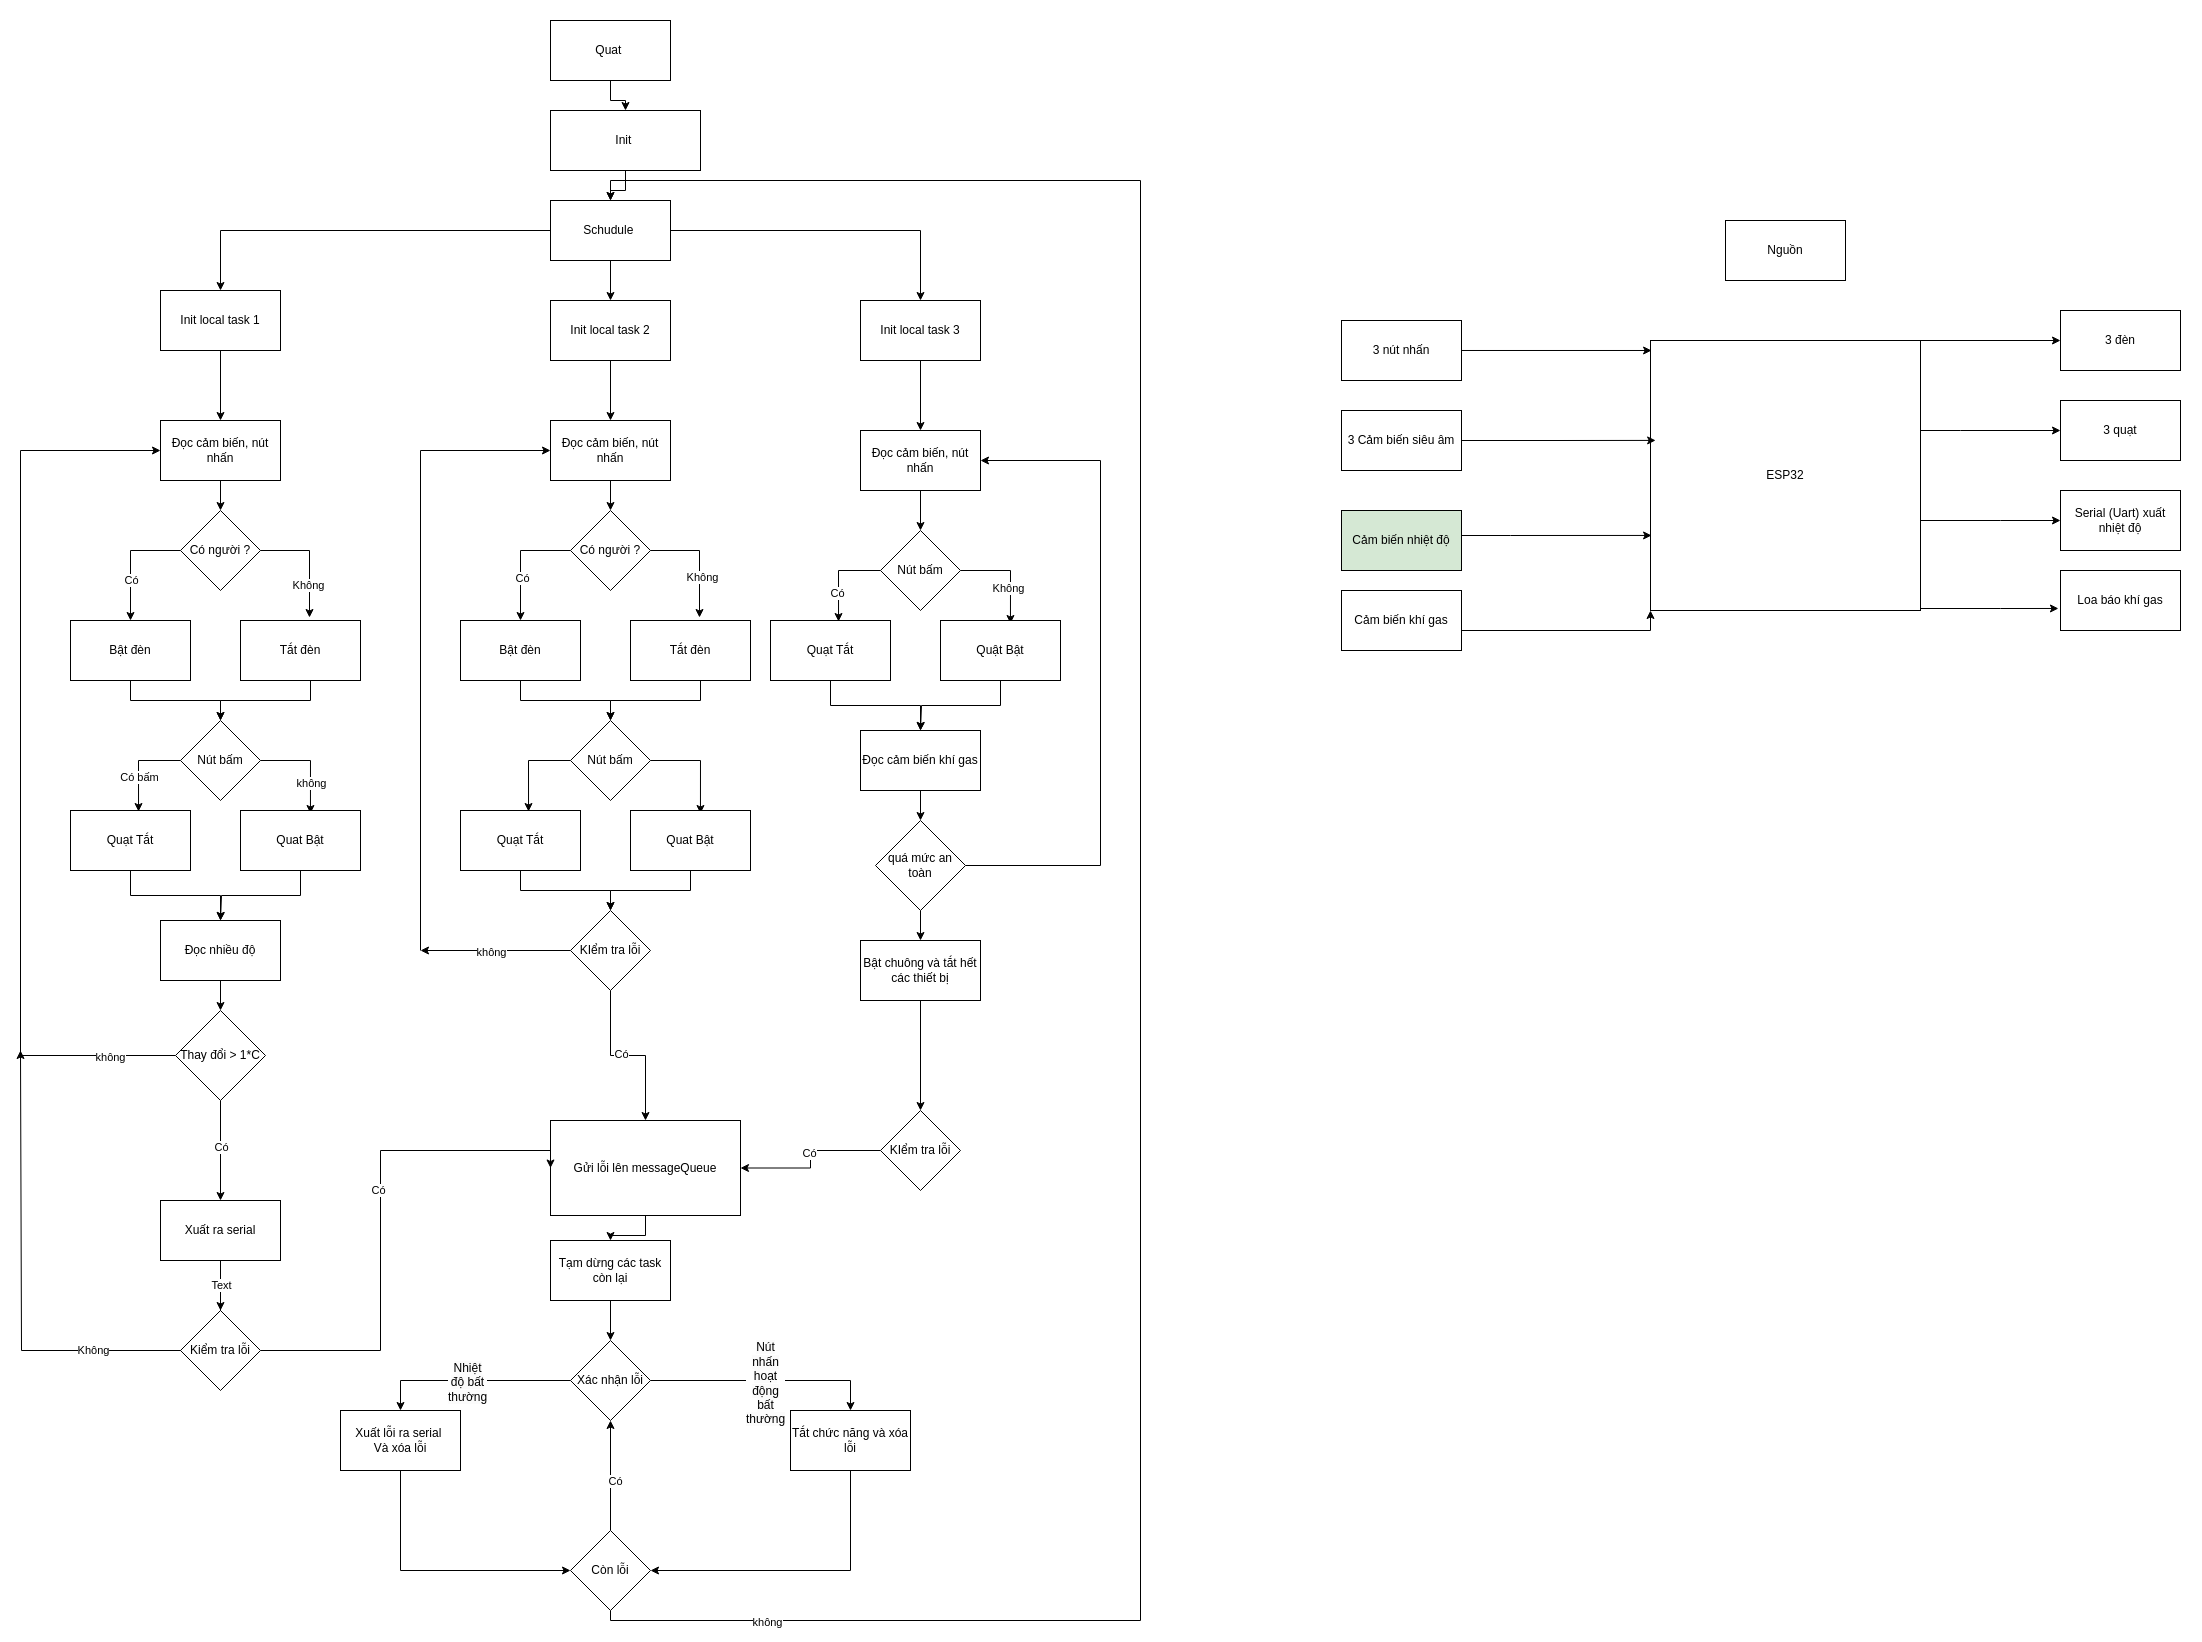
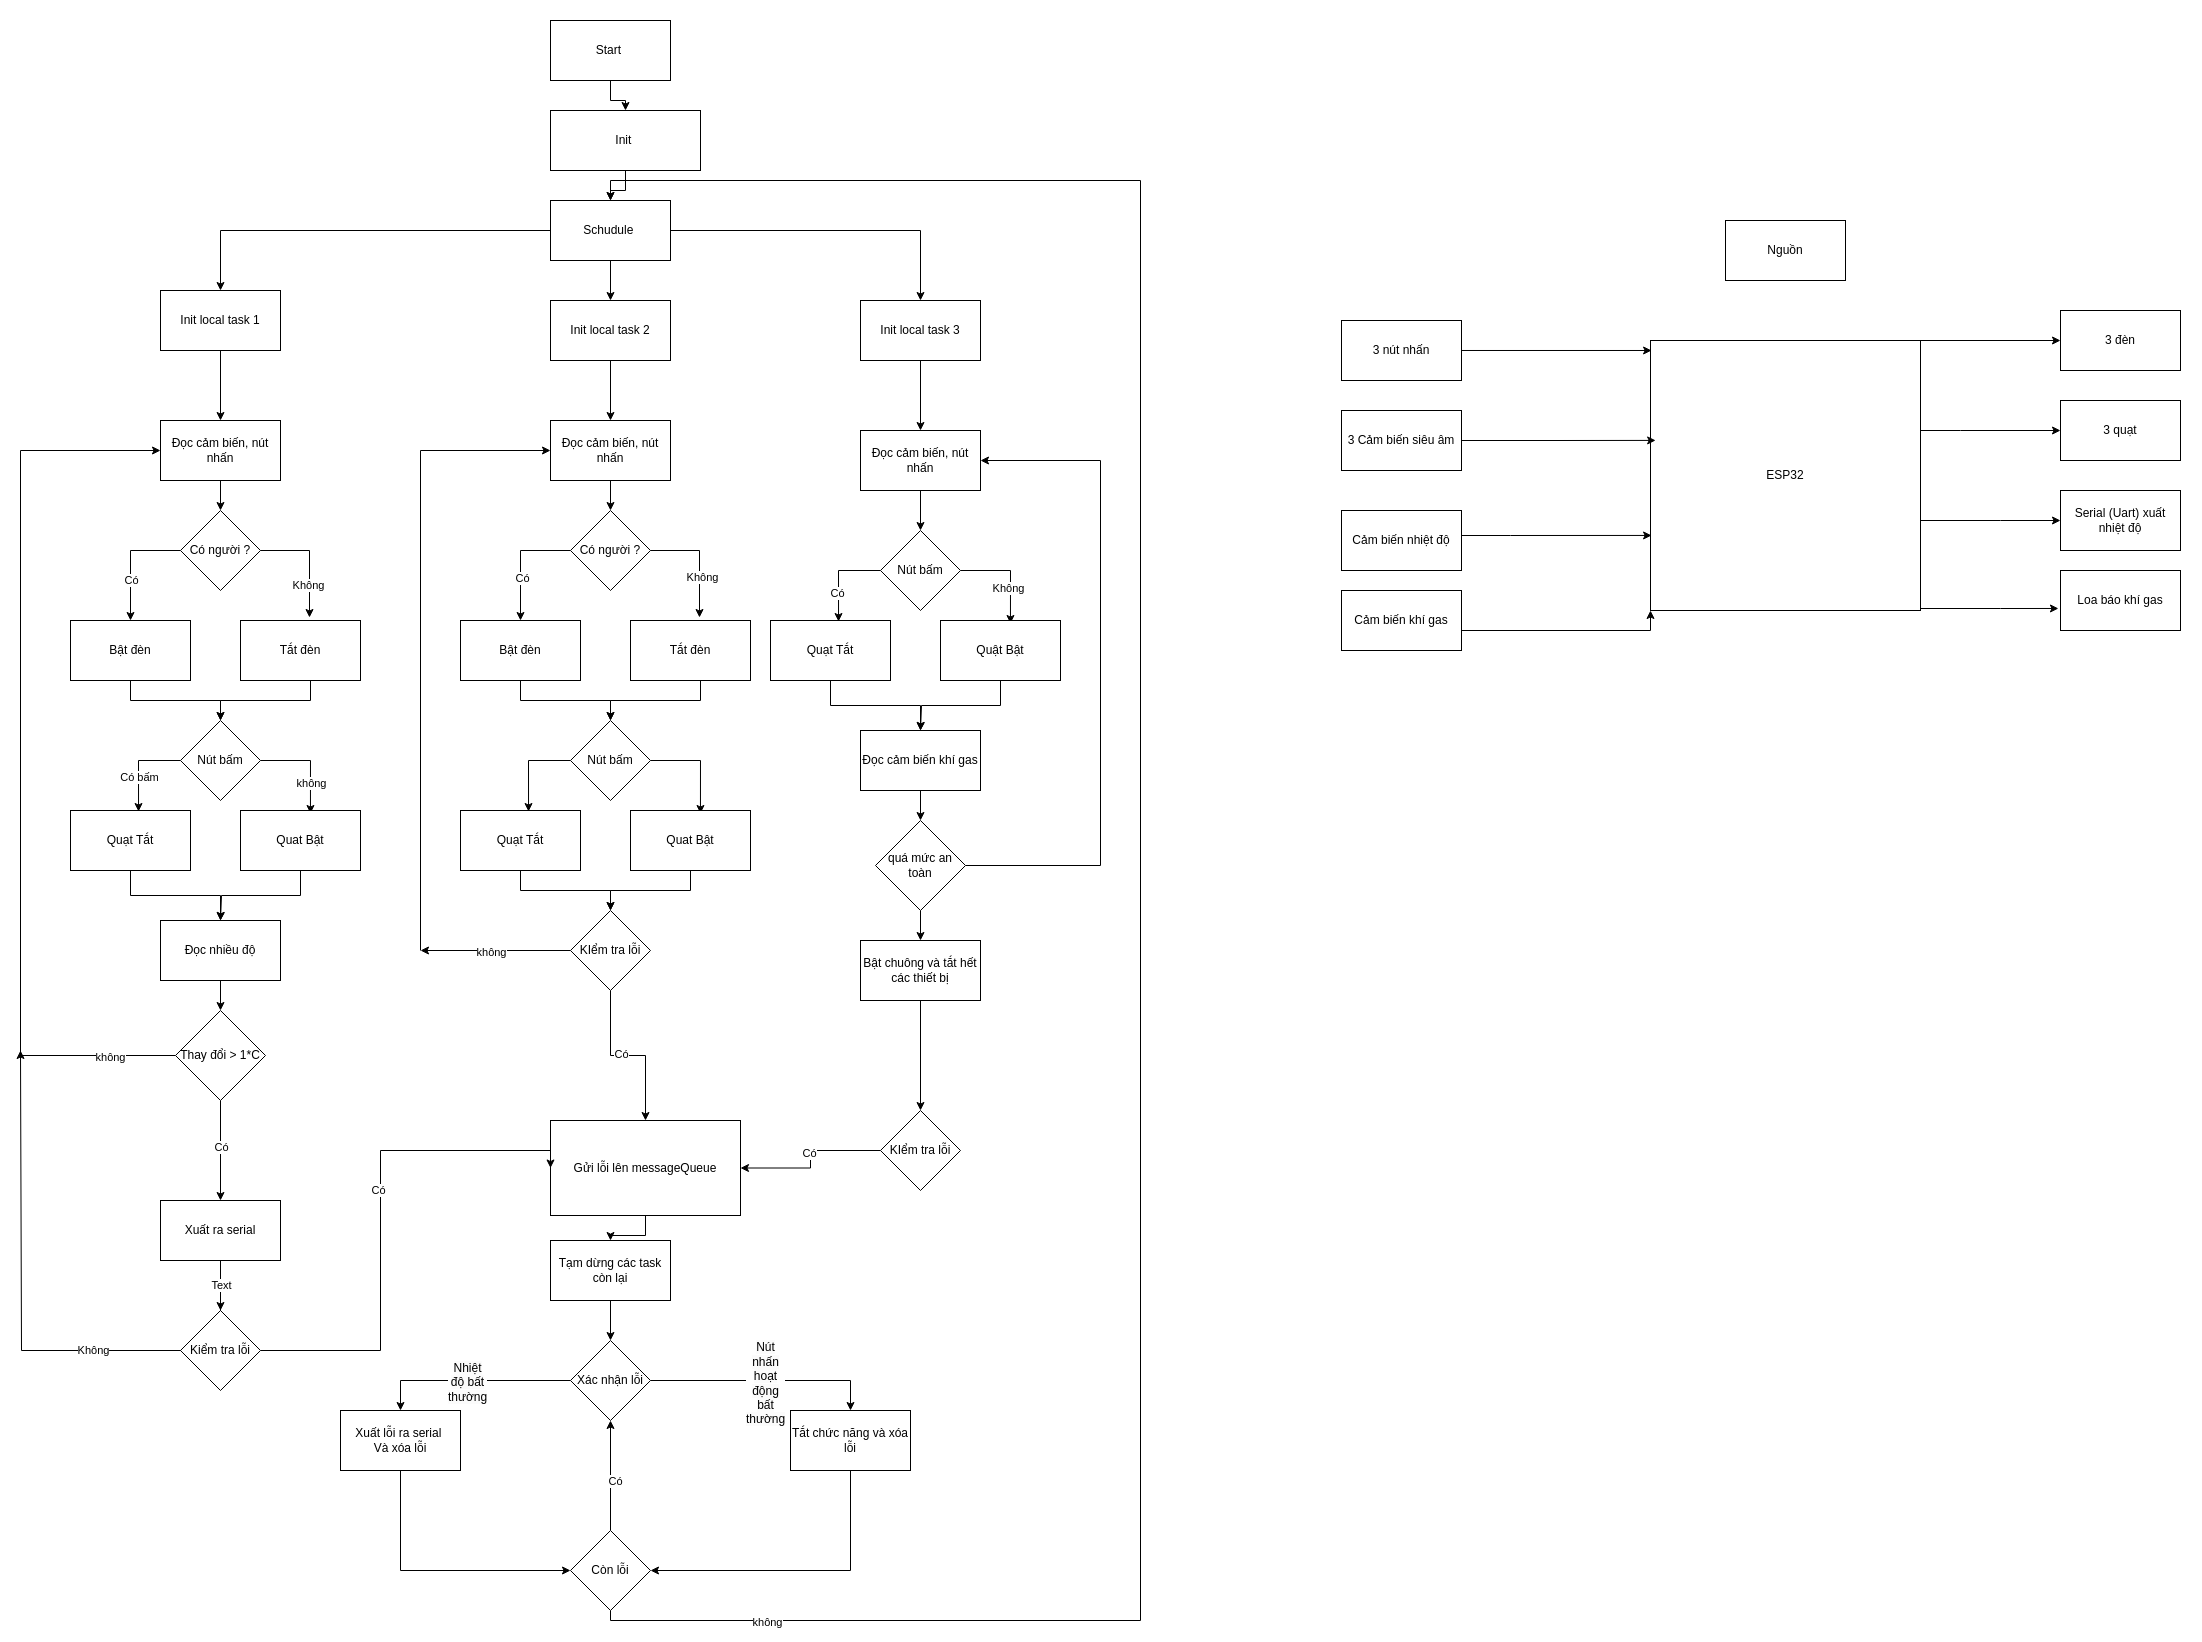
(611, 51) -> (611, 51)
(1402, 541) -> (1402, 541)
